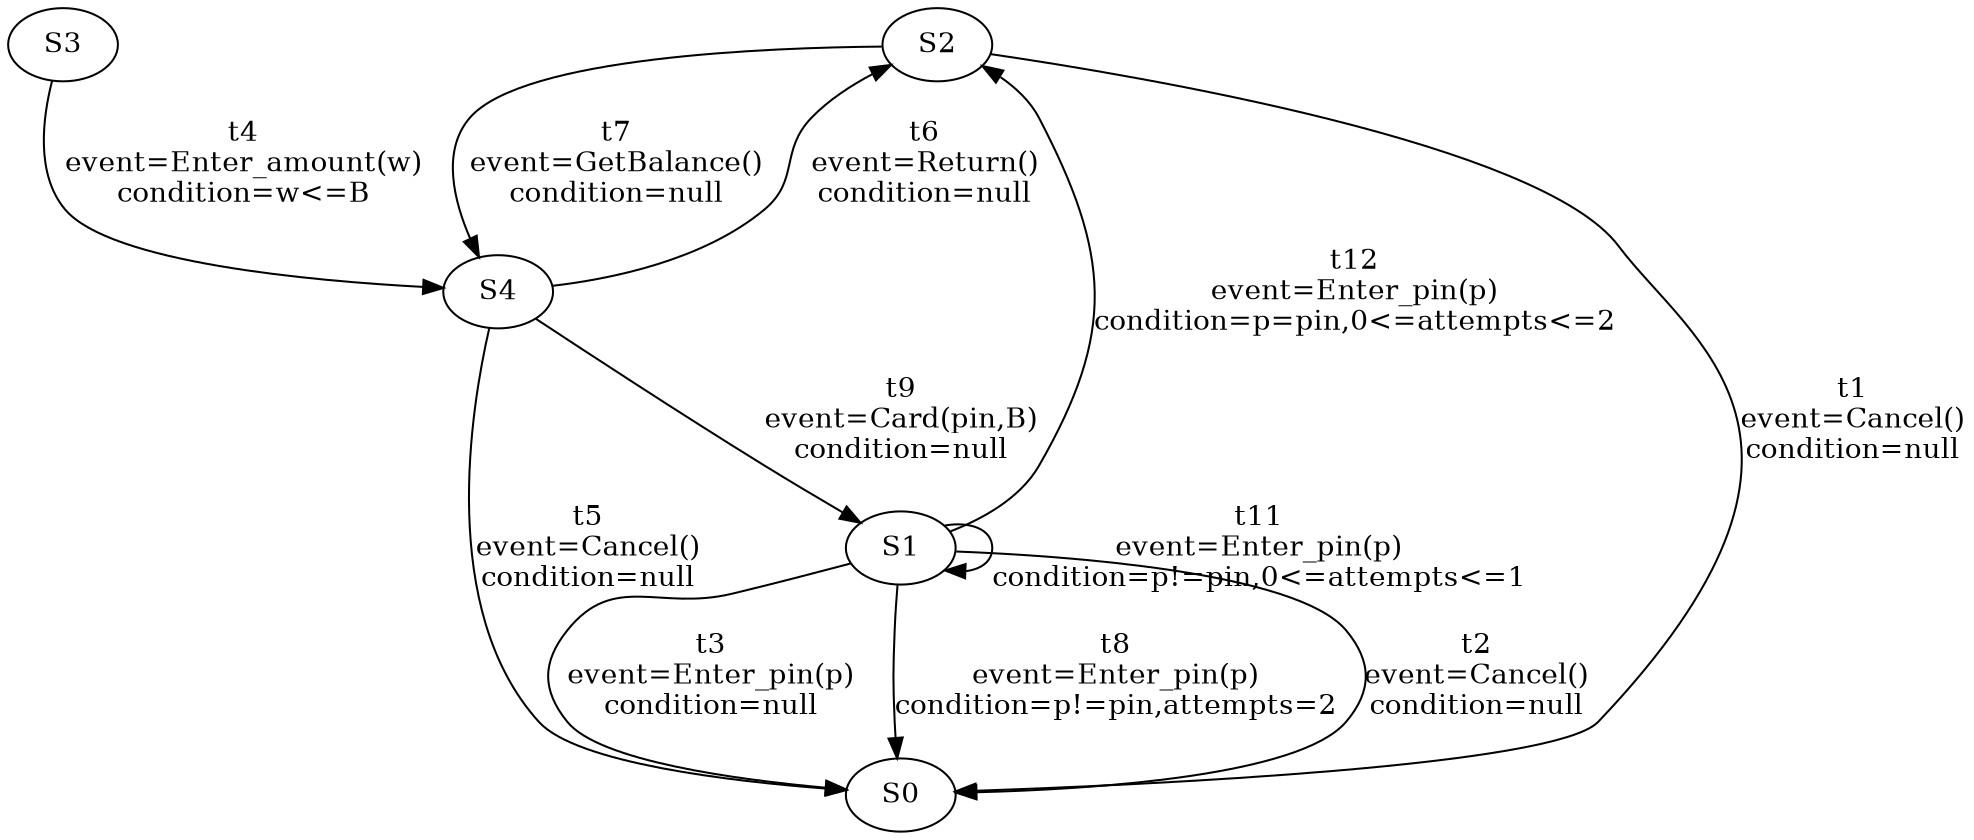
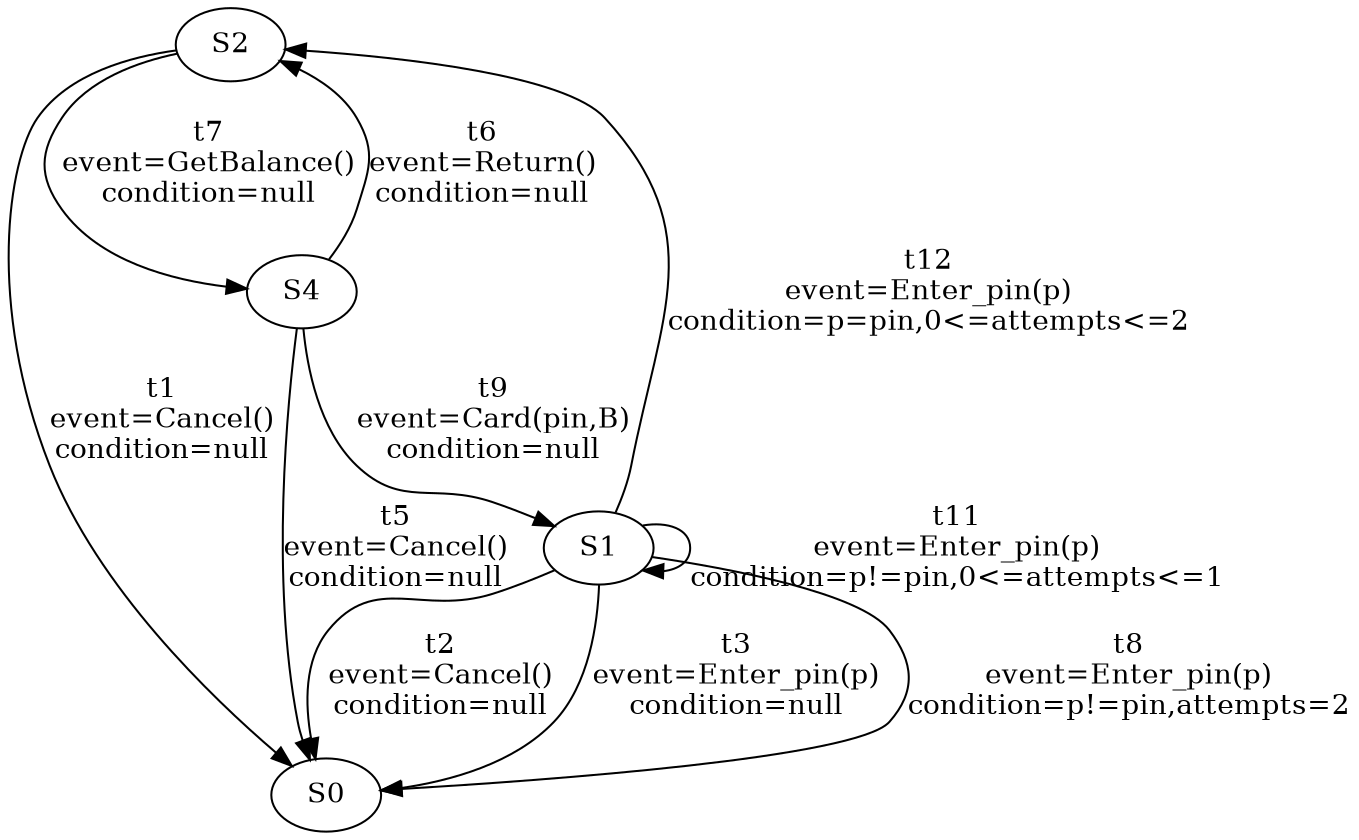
(63, 45) -> none
